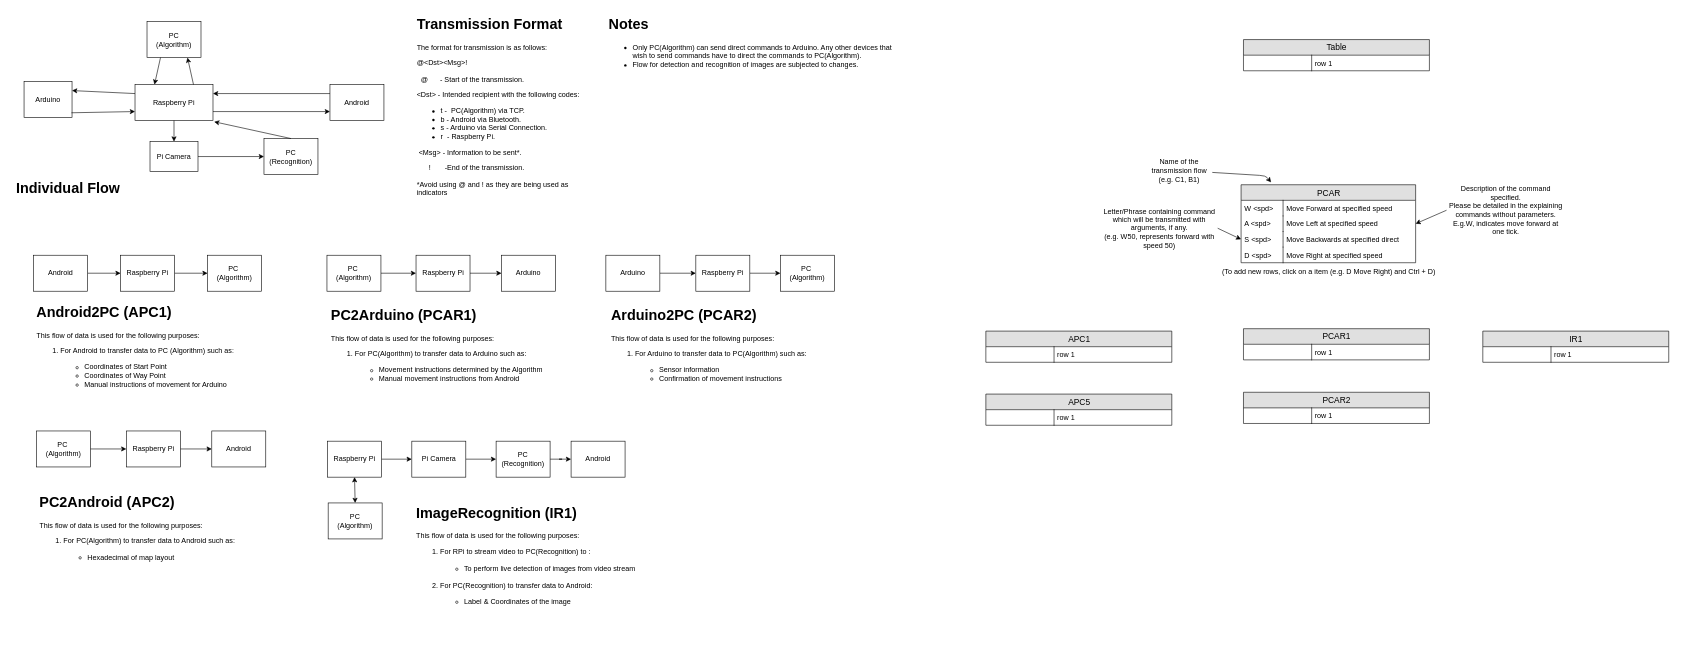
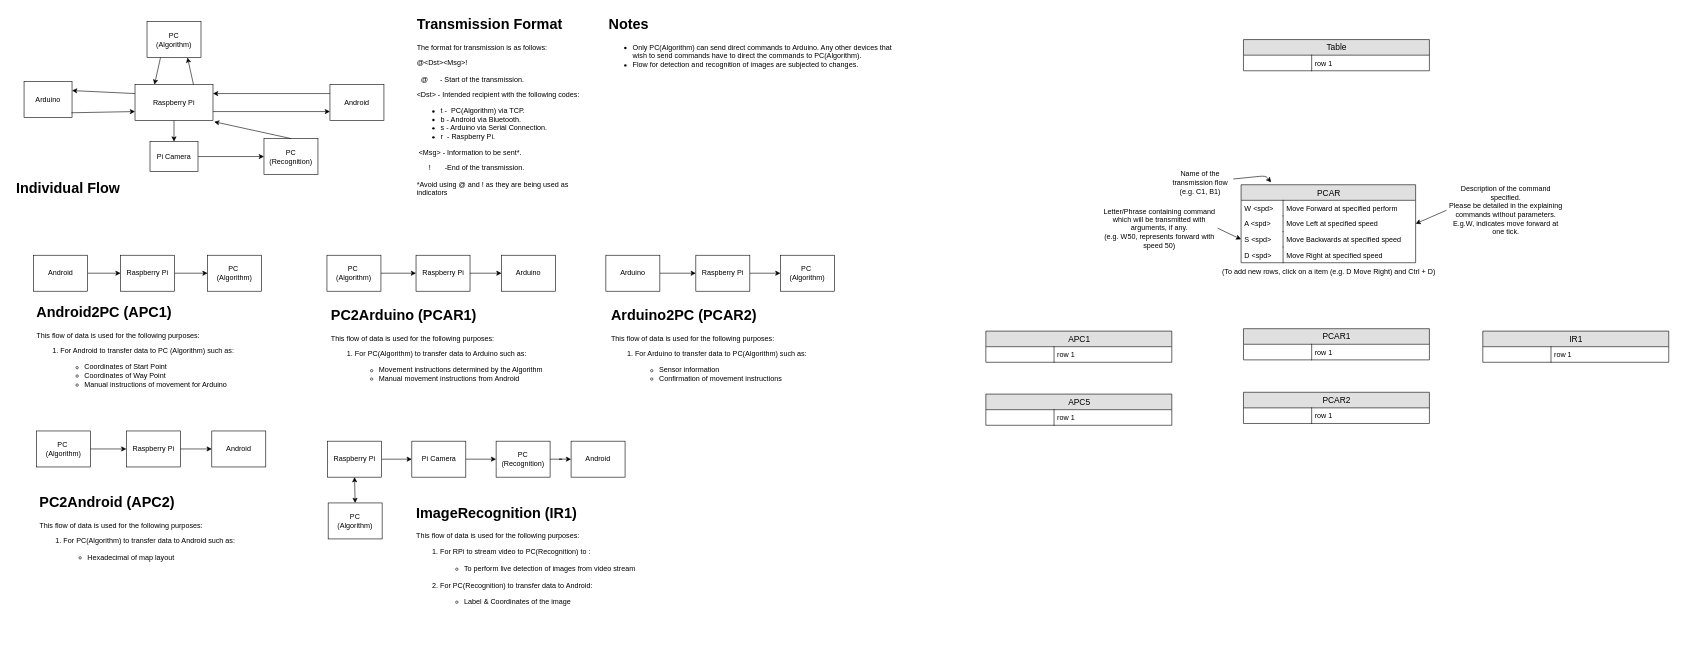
(1179, 170) -> (1200, 182)
(1319, 209) -> (1323, 209)
(1324, 240) -> (1323, 240)
